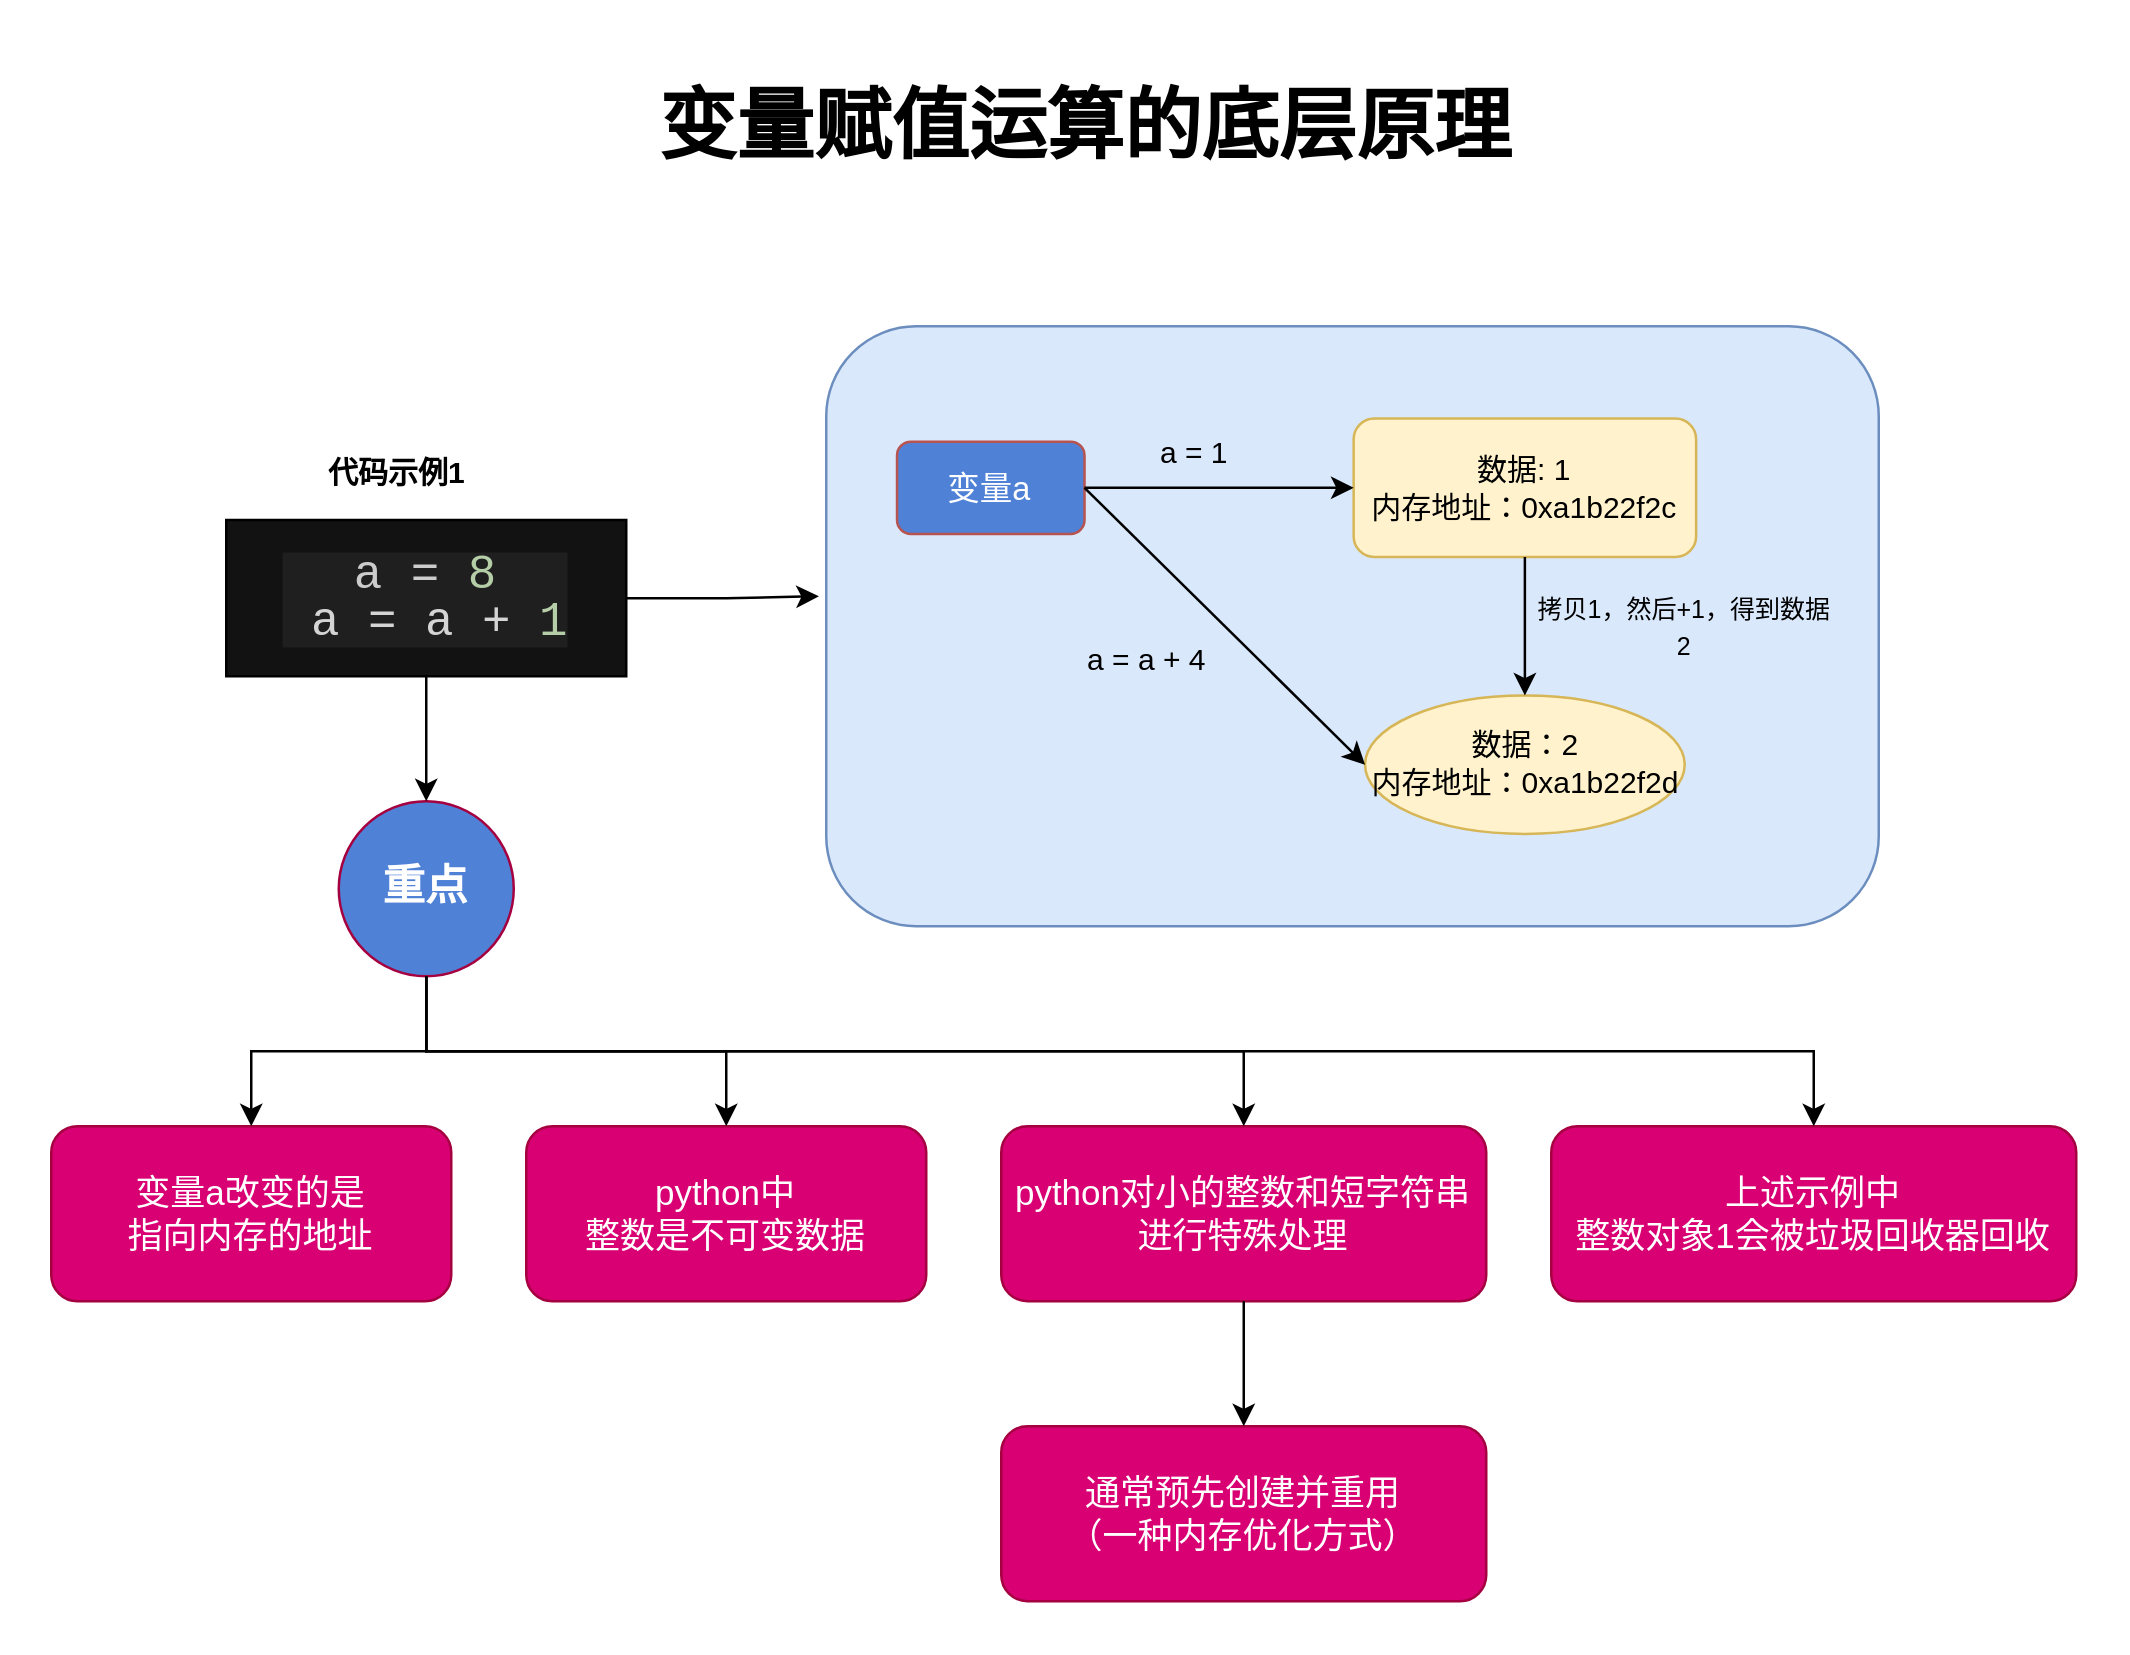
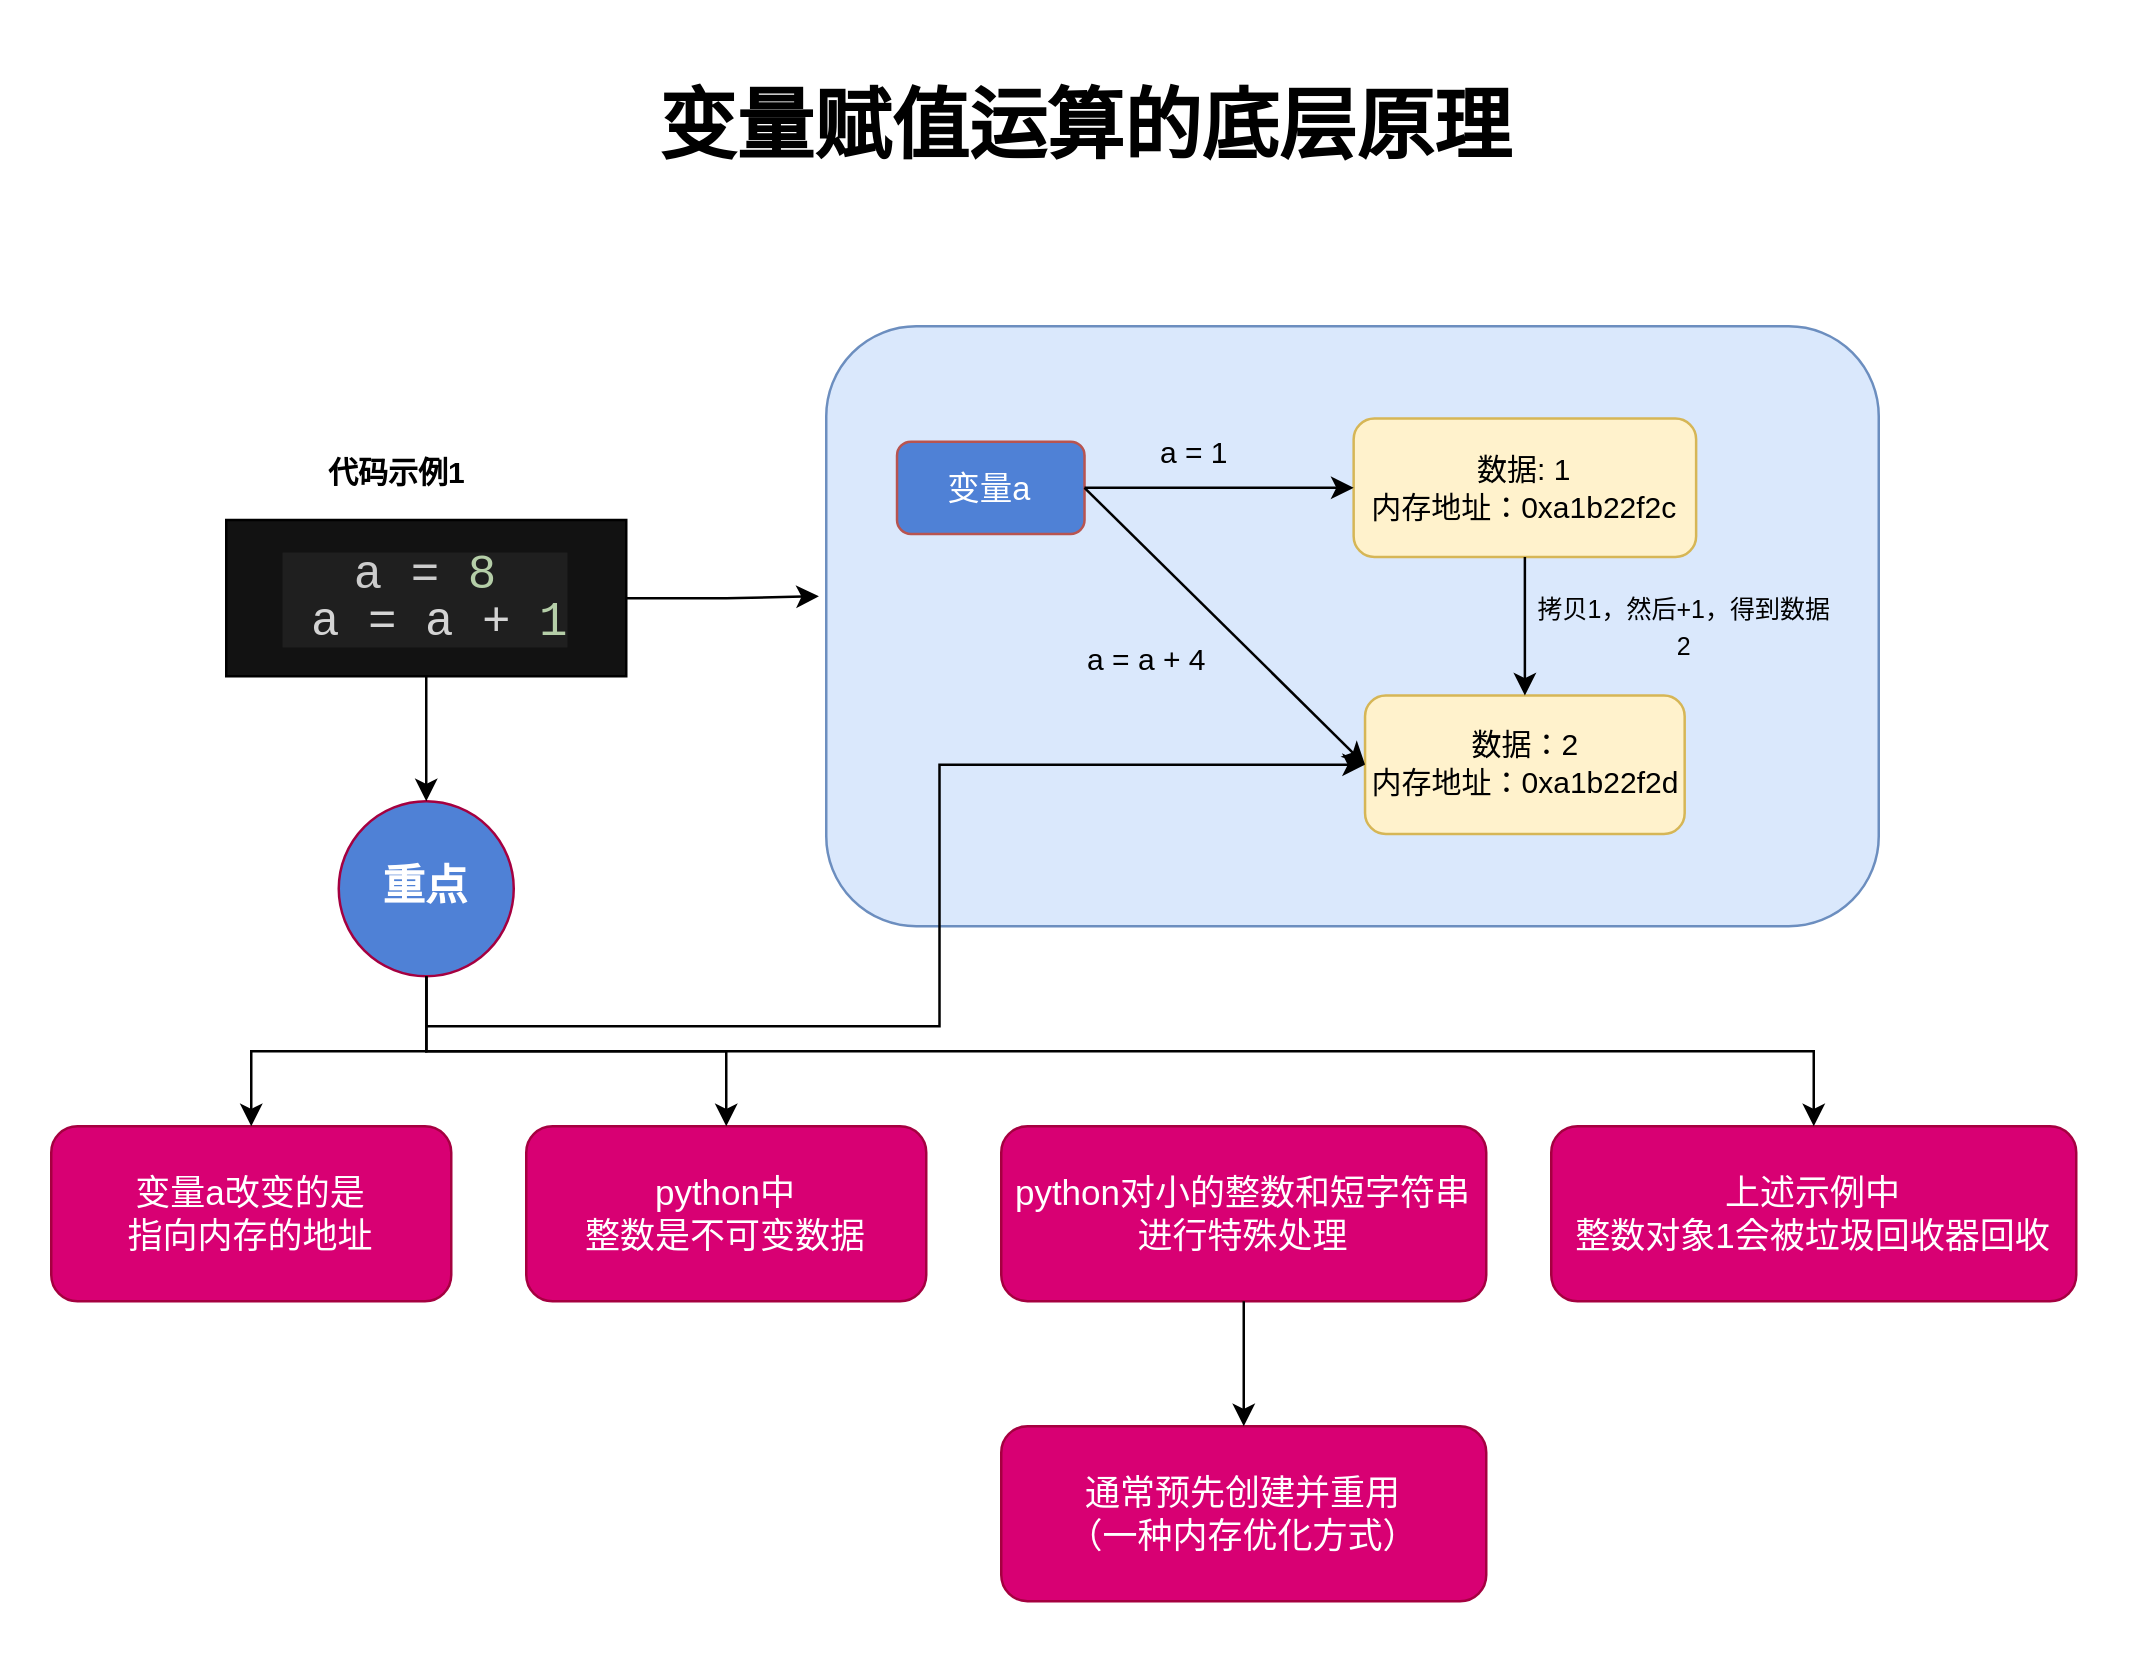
(1525, 765) -> (1525, 765)
(1244, 1083) -> (940, 945)
